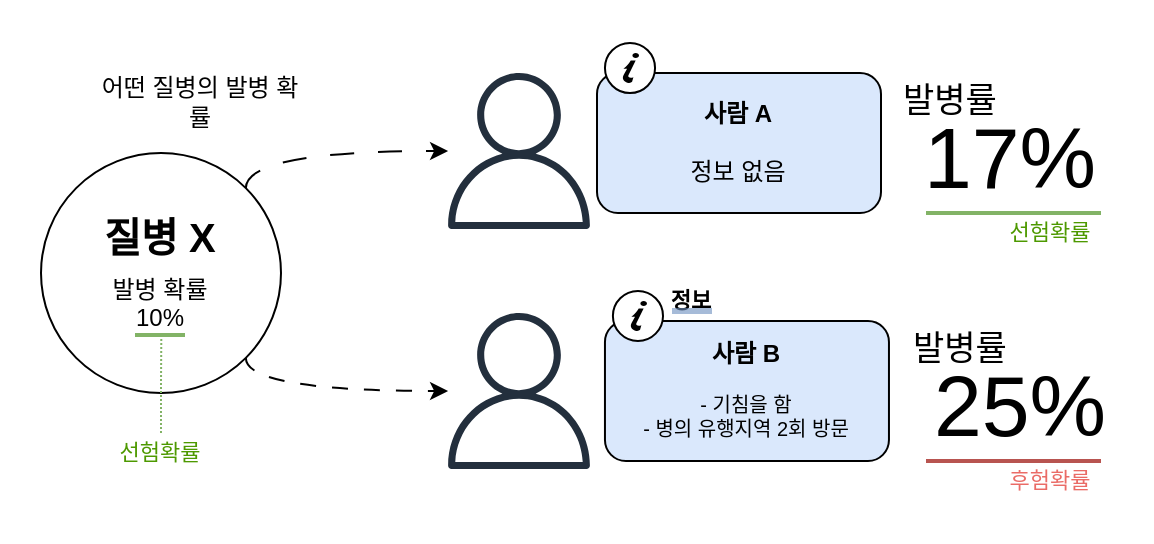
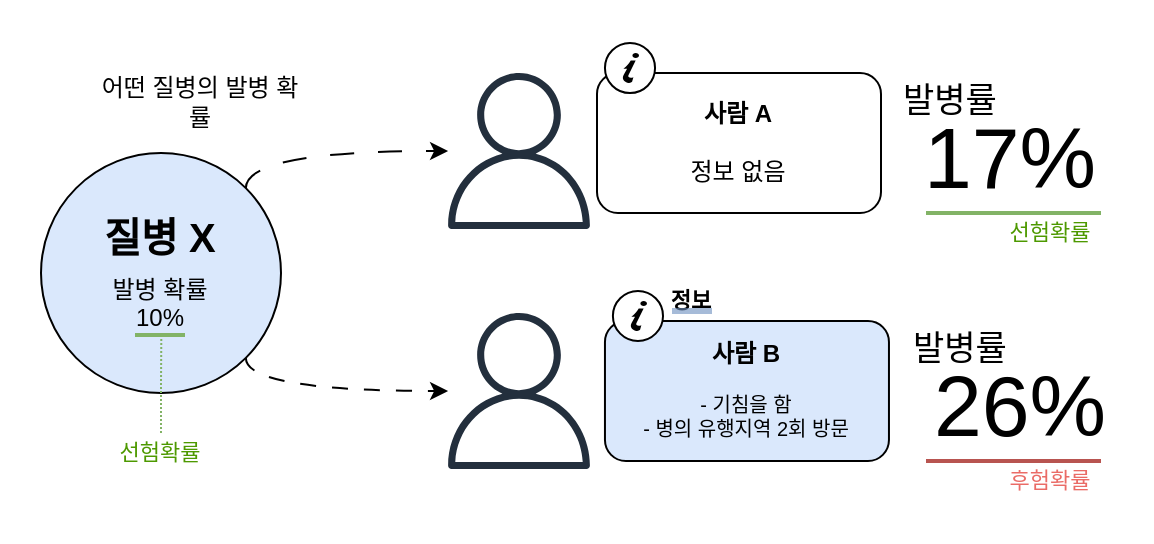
(739, 143) -> (739, 143)
(161, 273) -> (161, 273)
(1021, 407) -> (1021, 407)
